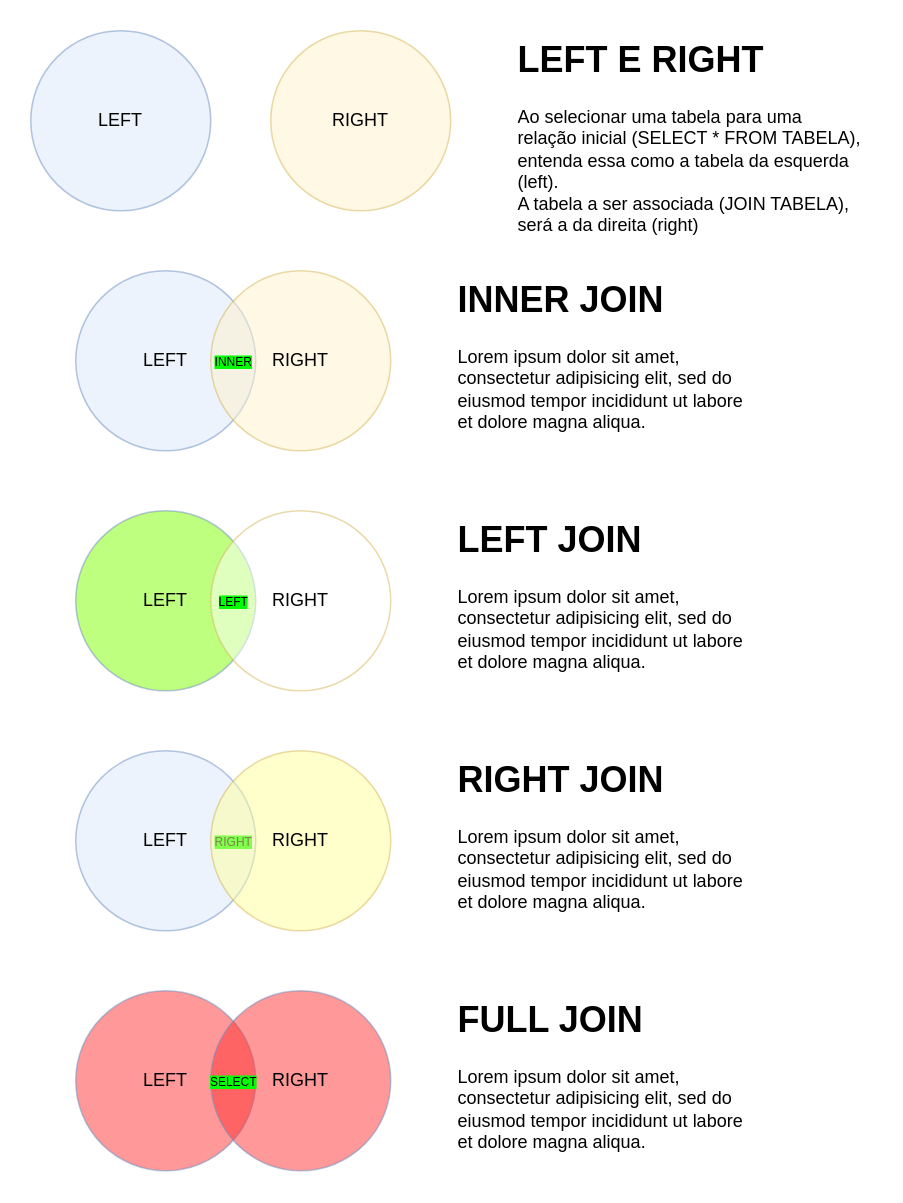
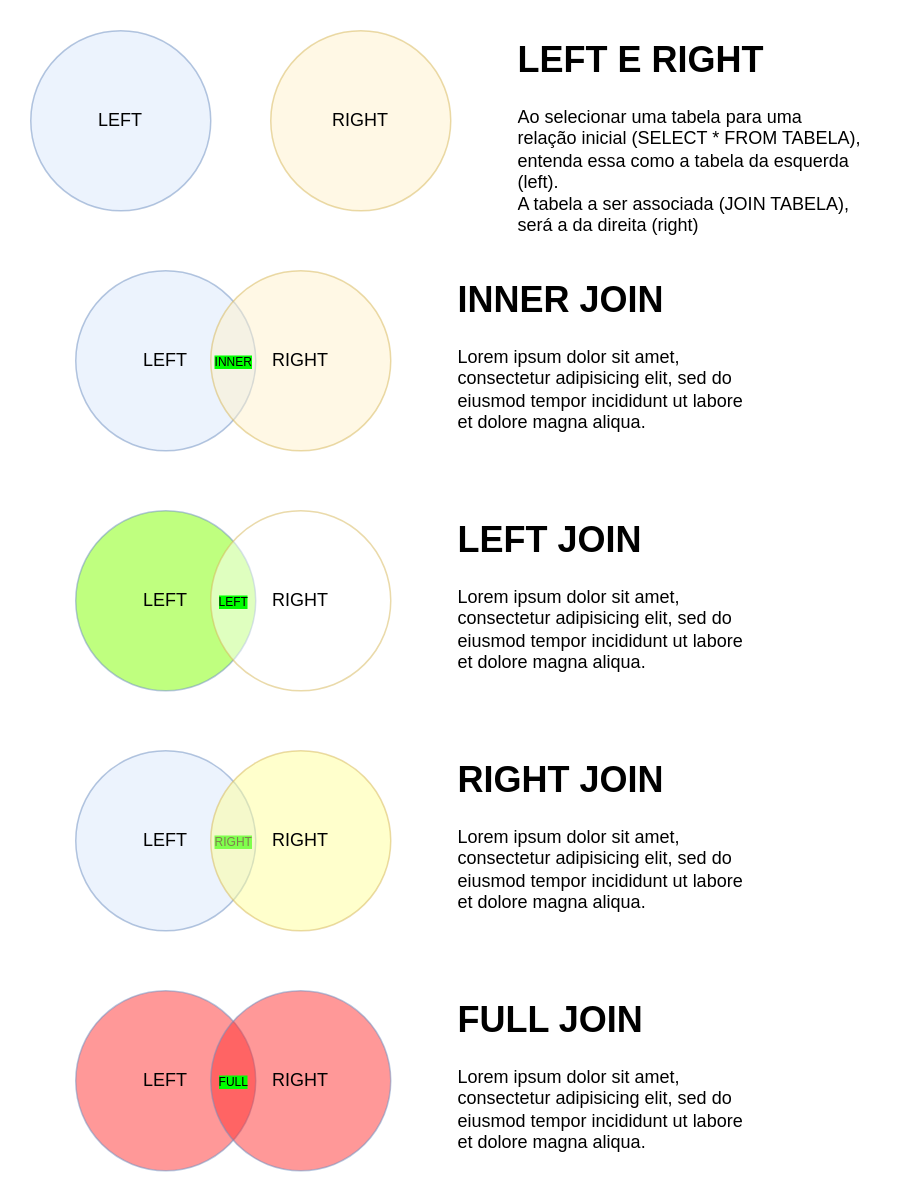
(234, 1081) -> (234, 1081)
